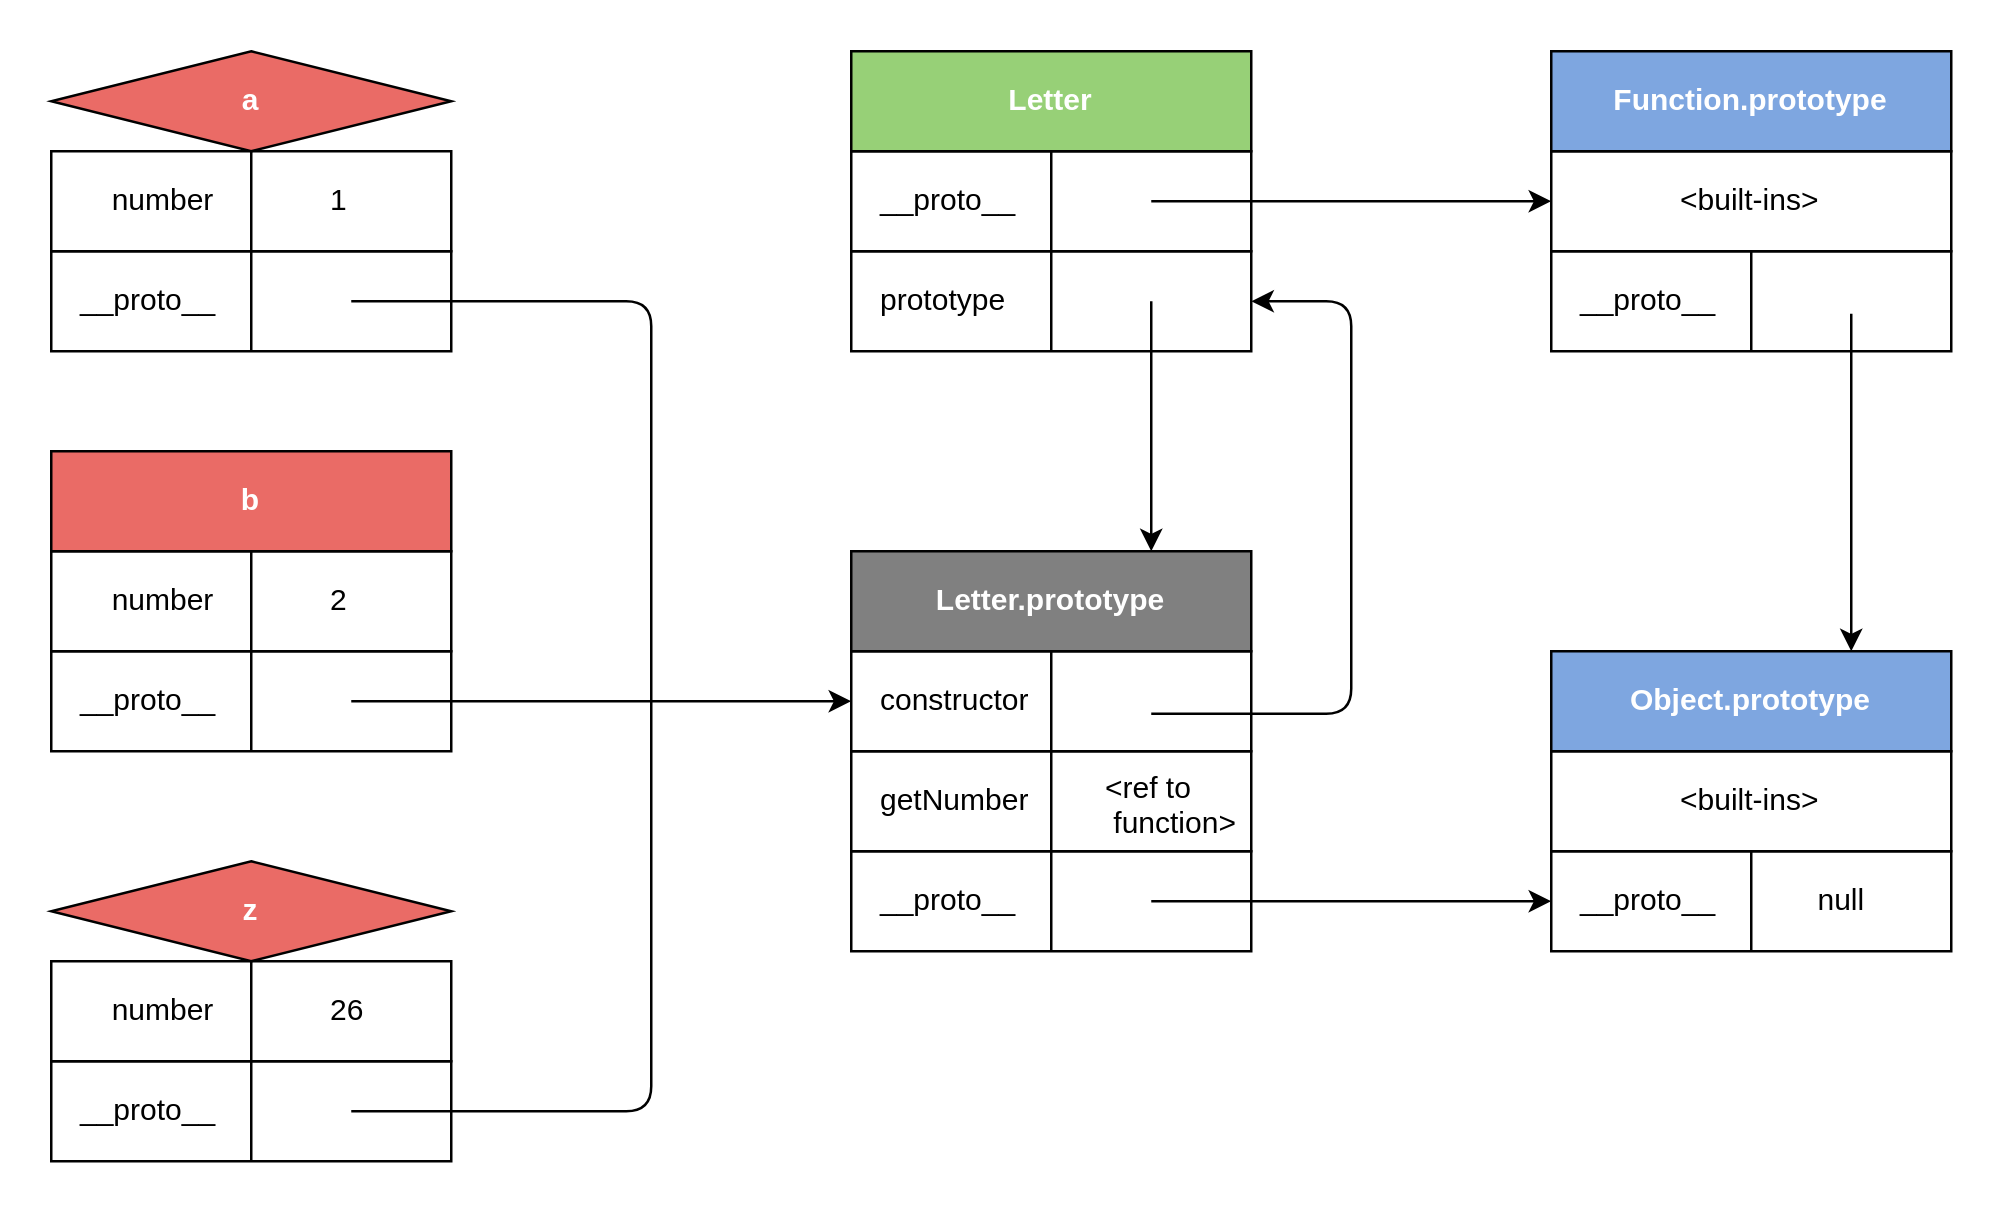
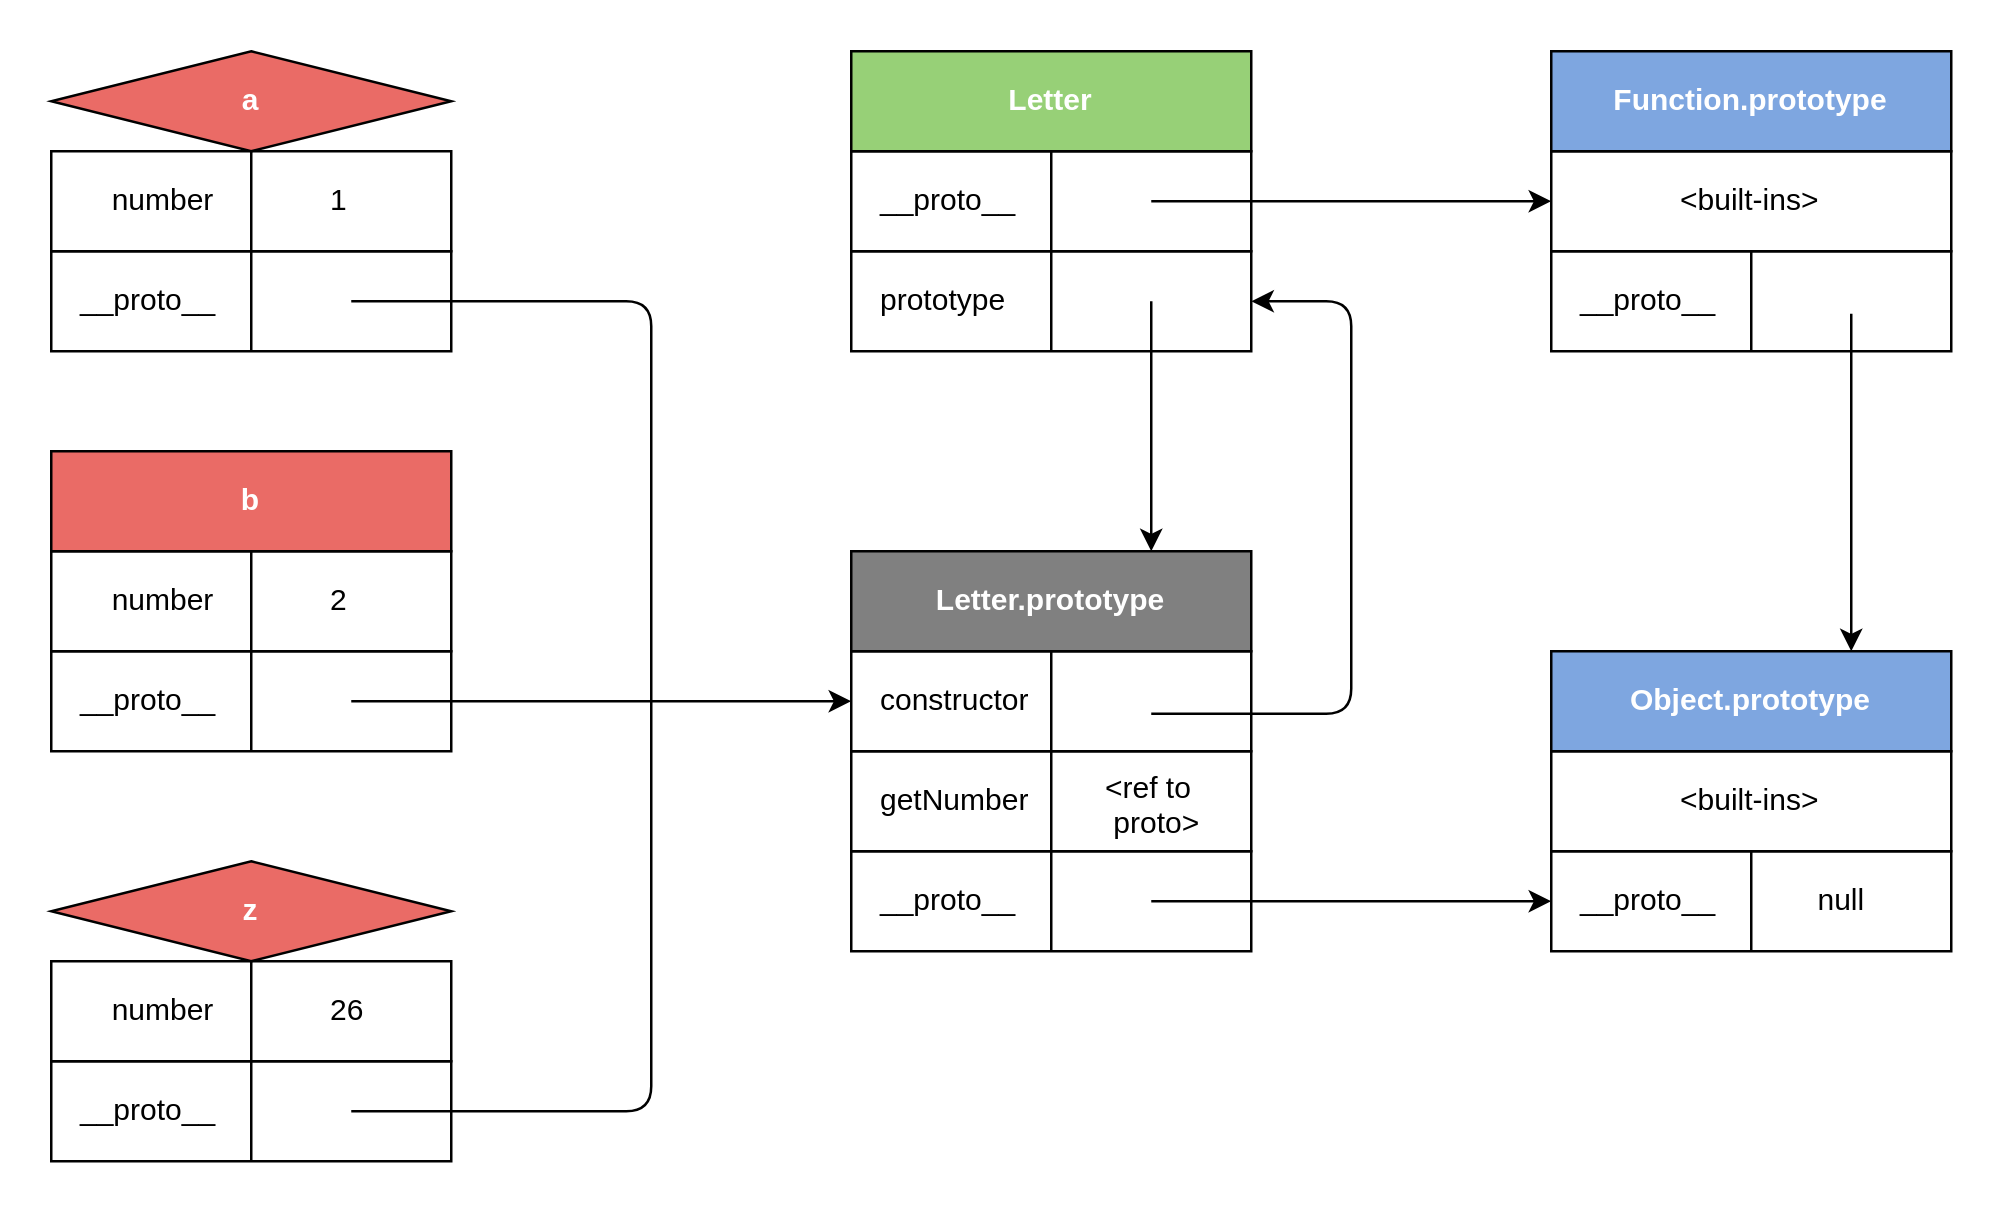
(1178, 807) -> (1161, 807)
